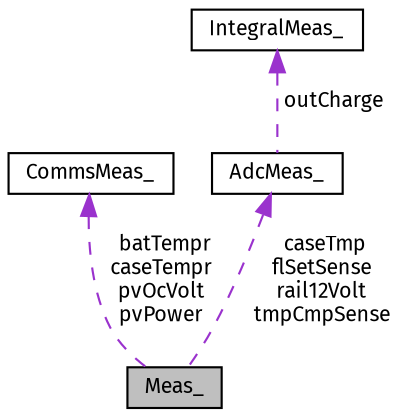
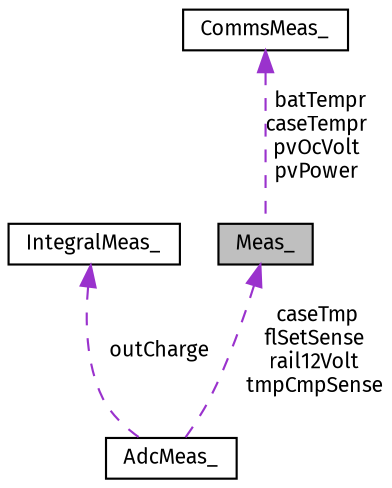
(230, 293) -> (225, 364)
